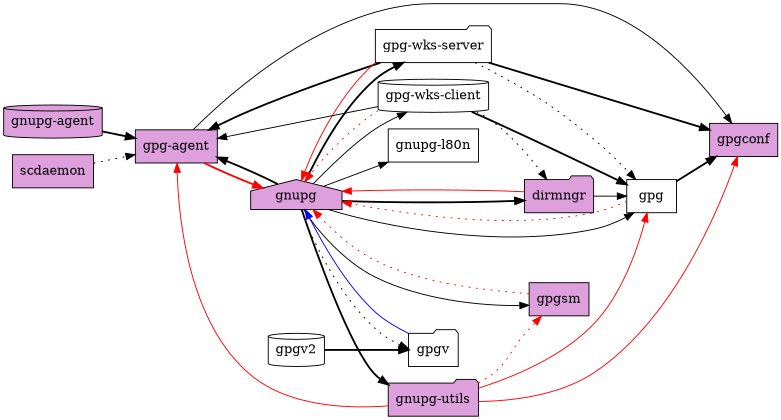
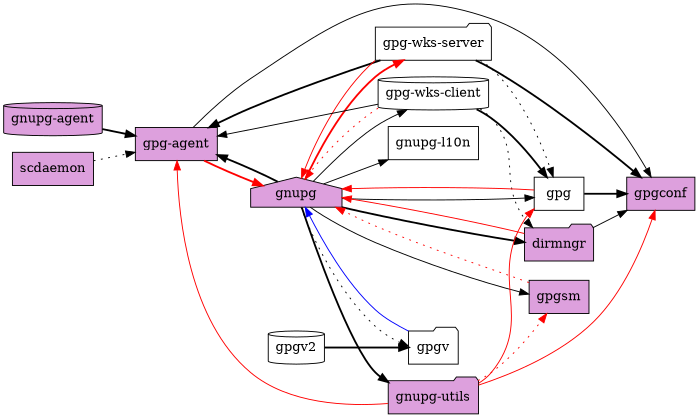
(340, 121) -> (340, 118)
(433, 145) -> (433, 143)
(605, 196) -> (606, 221)
(490, 220) -> (443, 188)
